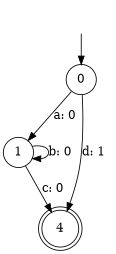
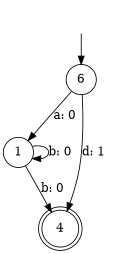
(81, 80) -> (81, 80)
(53, 189) -> (53, 189)
